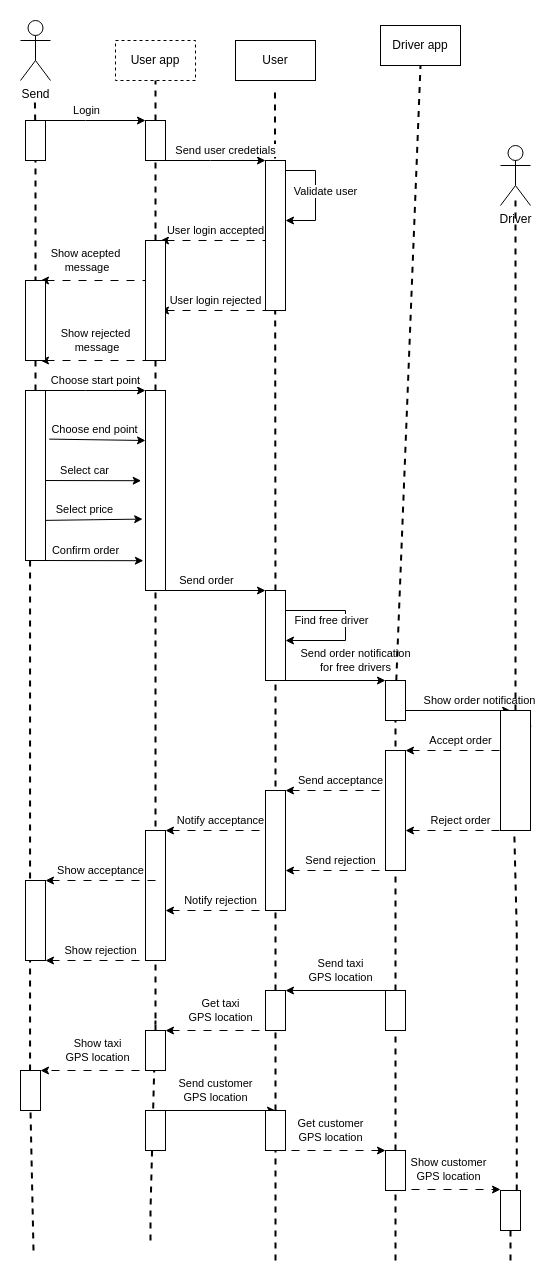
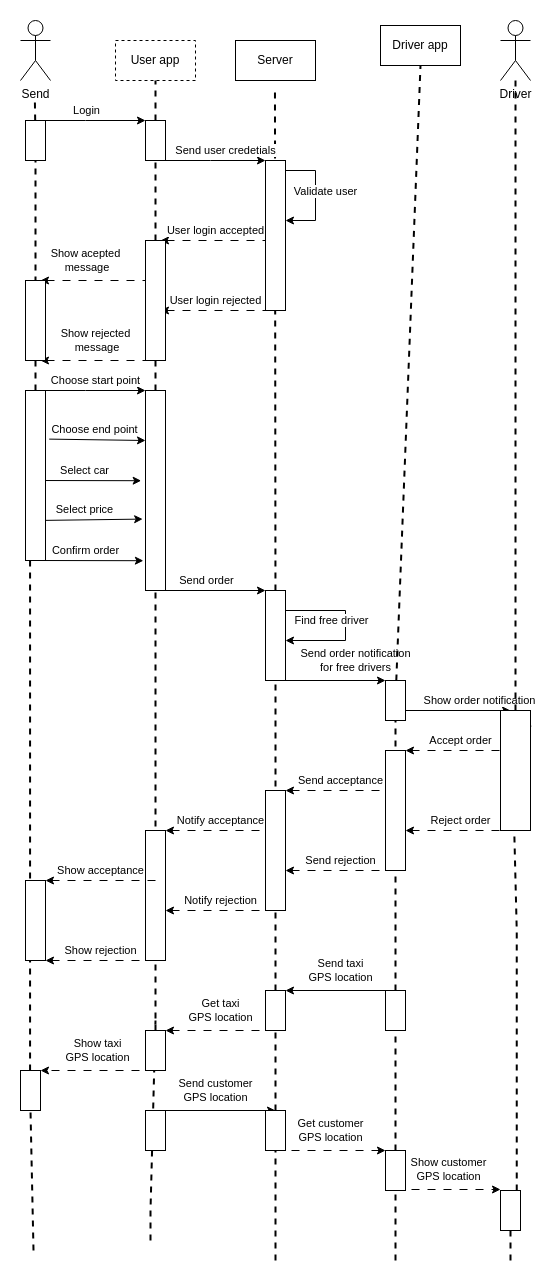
(276, 61) -> (276, 61)
(516, 176) -> (516, 51)
